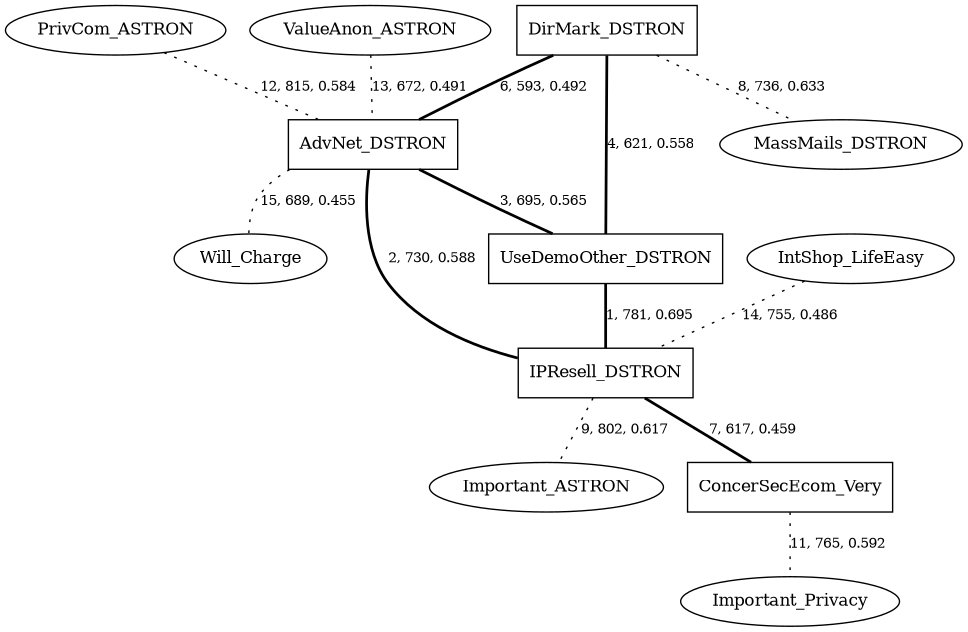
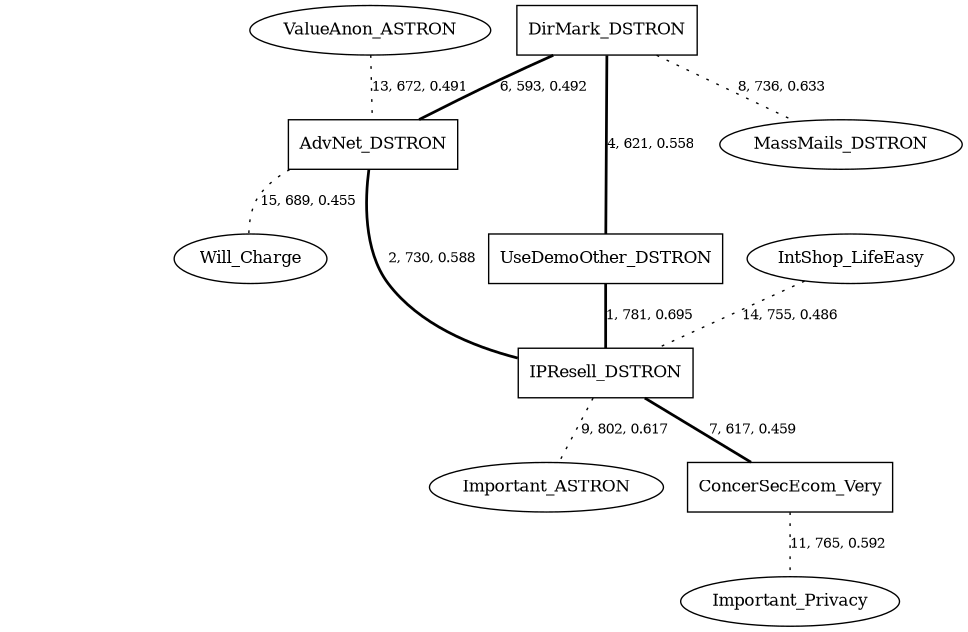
(116, 30) -> none
(486, 202) -> none
